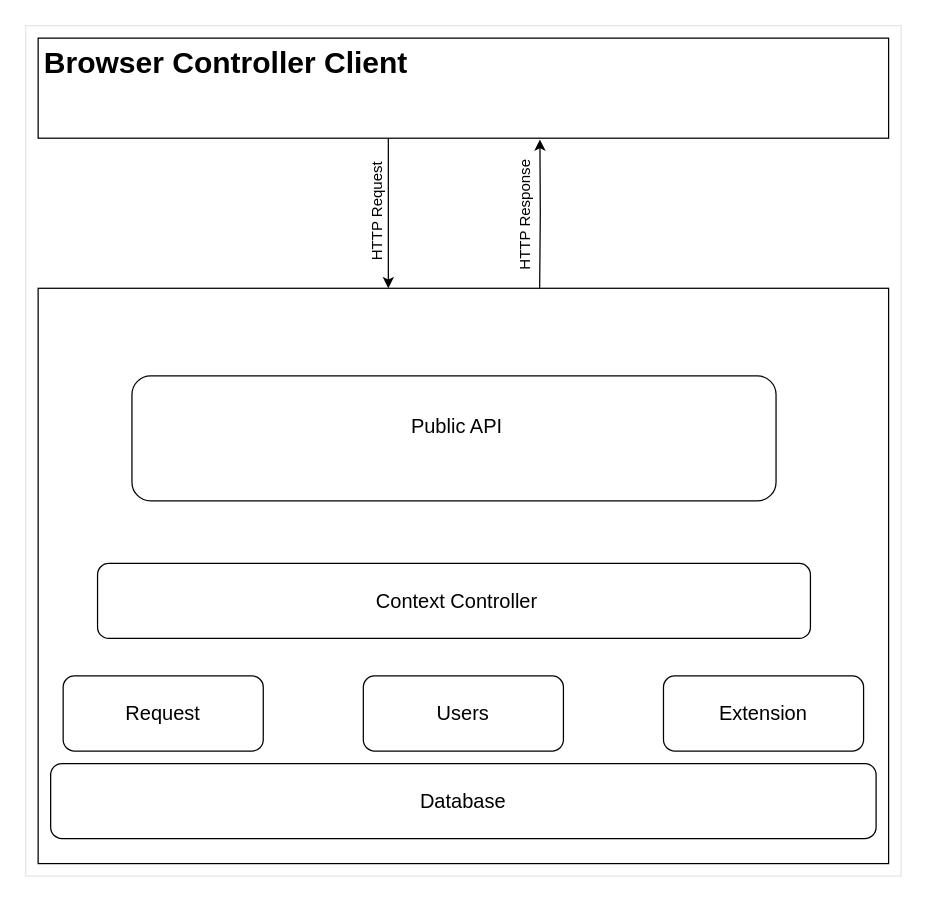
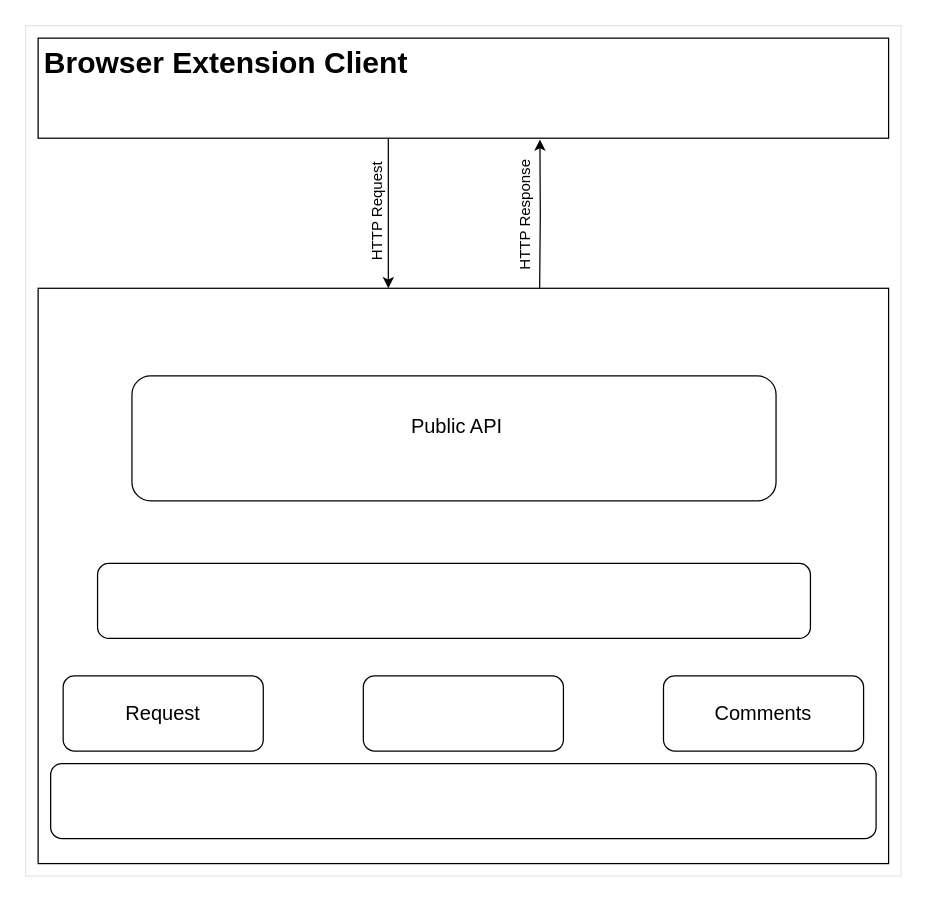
(138, 35) -> (135, 35)
(457, 601) -> none
(463, 713) -> none
(763, 713) -> (763, 713)
(463, 801) -> none
